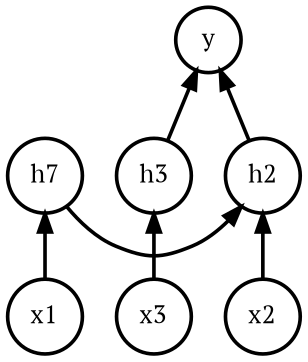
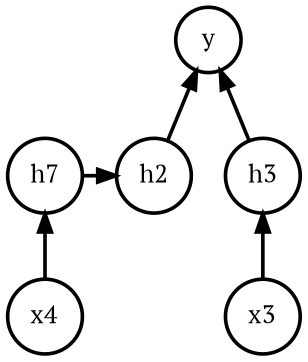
(45, 317) -> (45, 317)
(263, 317) -> none
